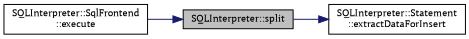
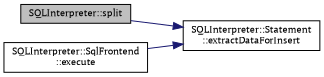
(160, 19) -> (160, 47)
